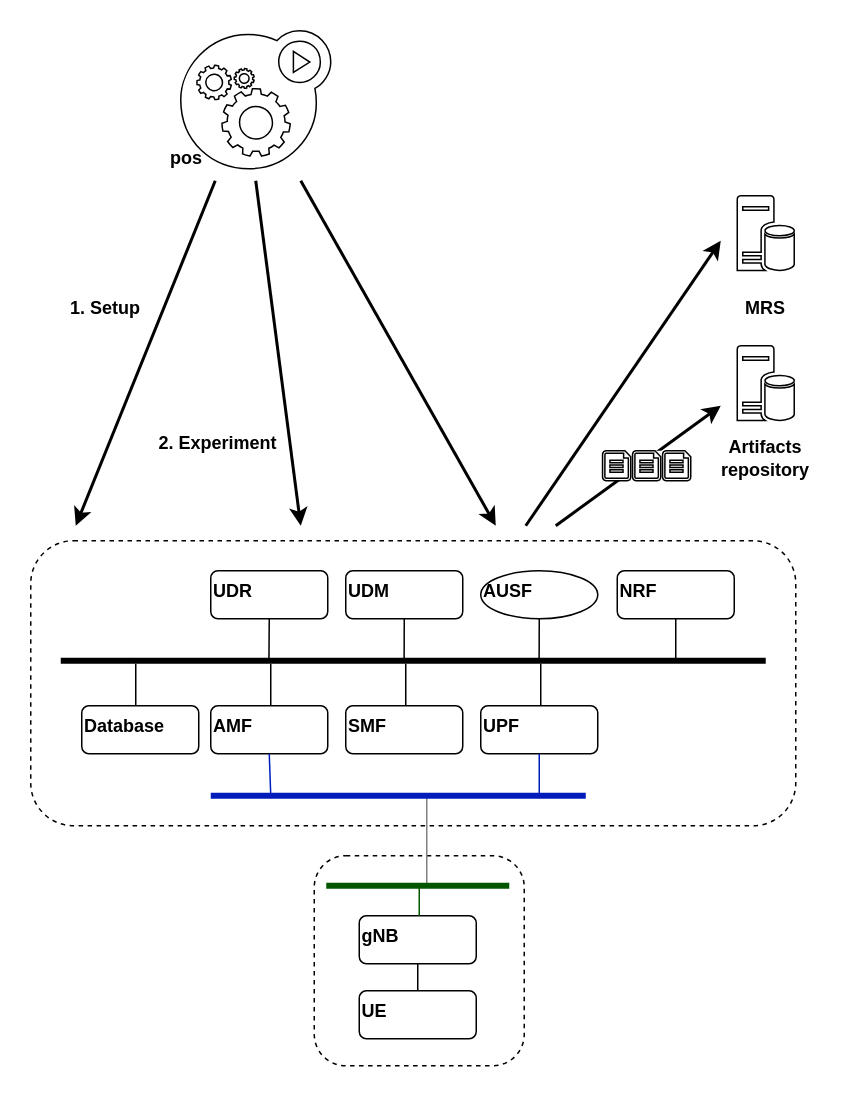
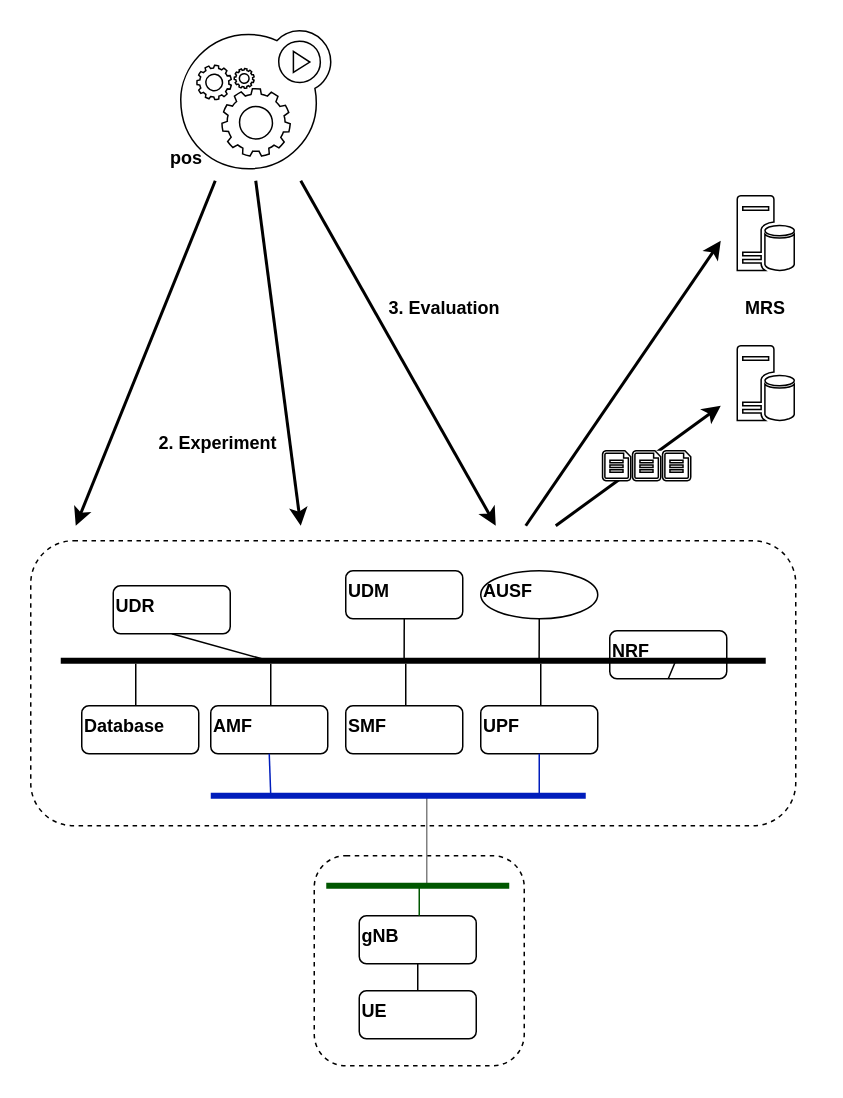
(106, 308) -> none
none -> (445, 308)
(766, 458) -> none
(269, 595) -> (172, 610)
(676, 595) -> (668, 655)
